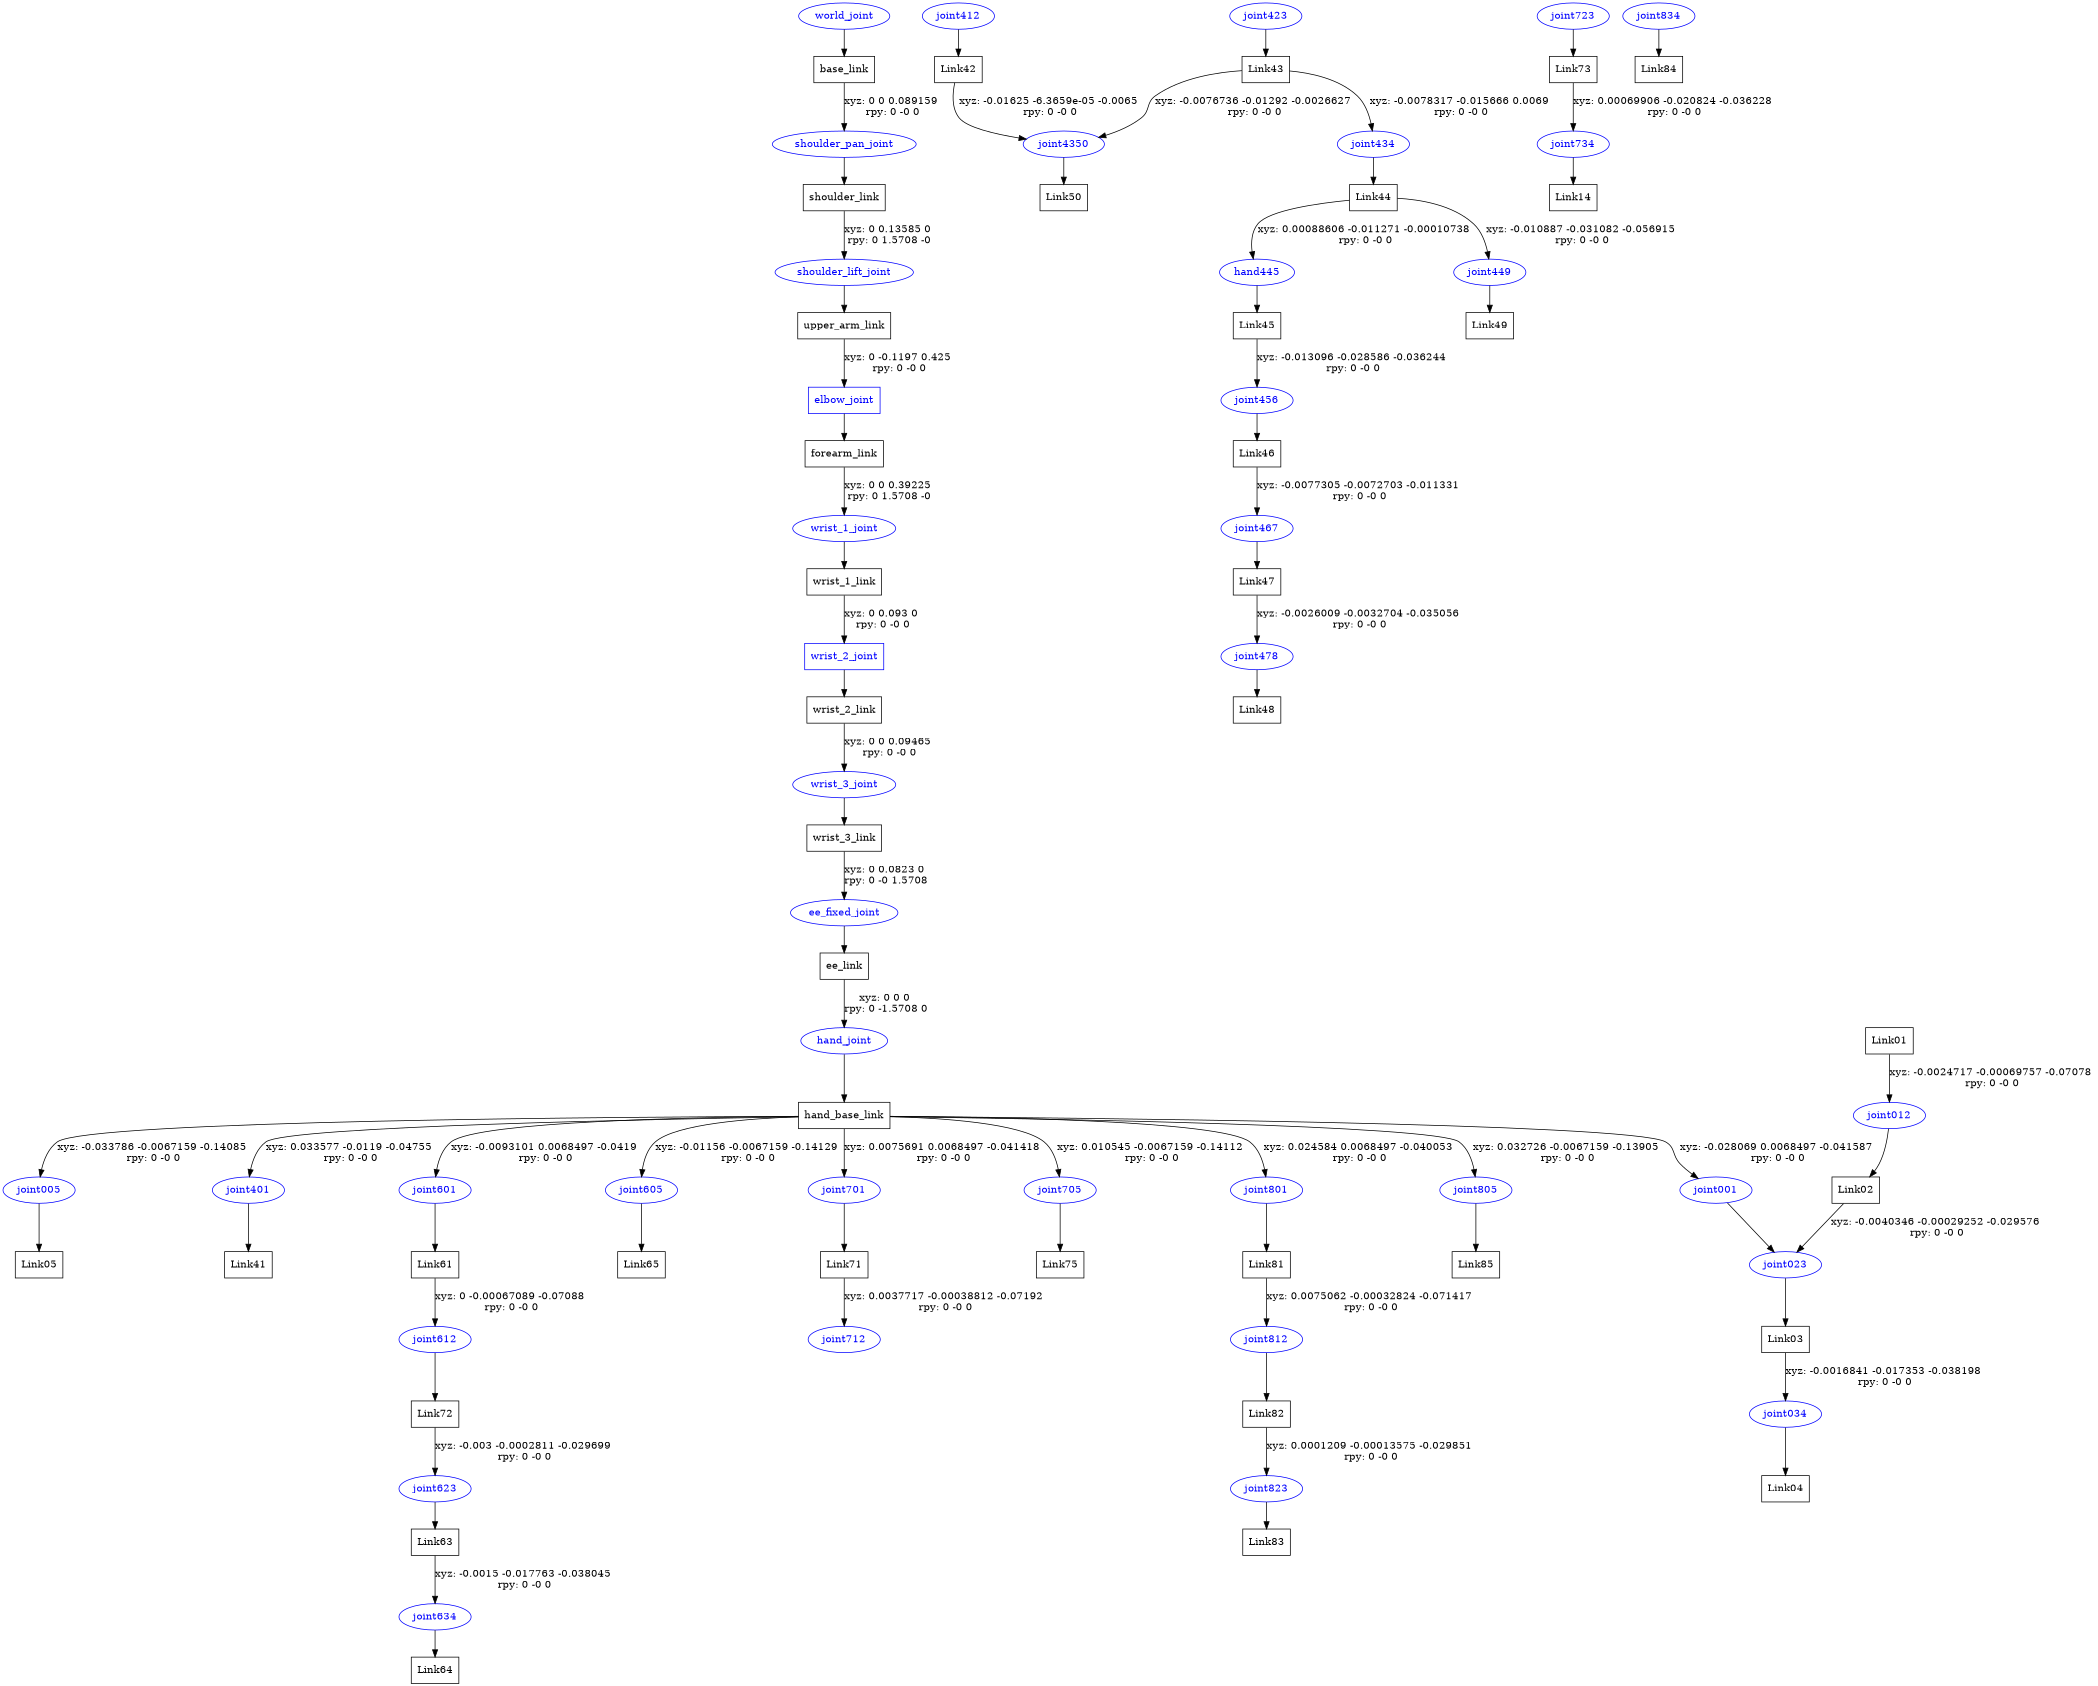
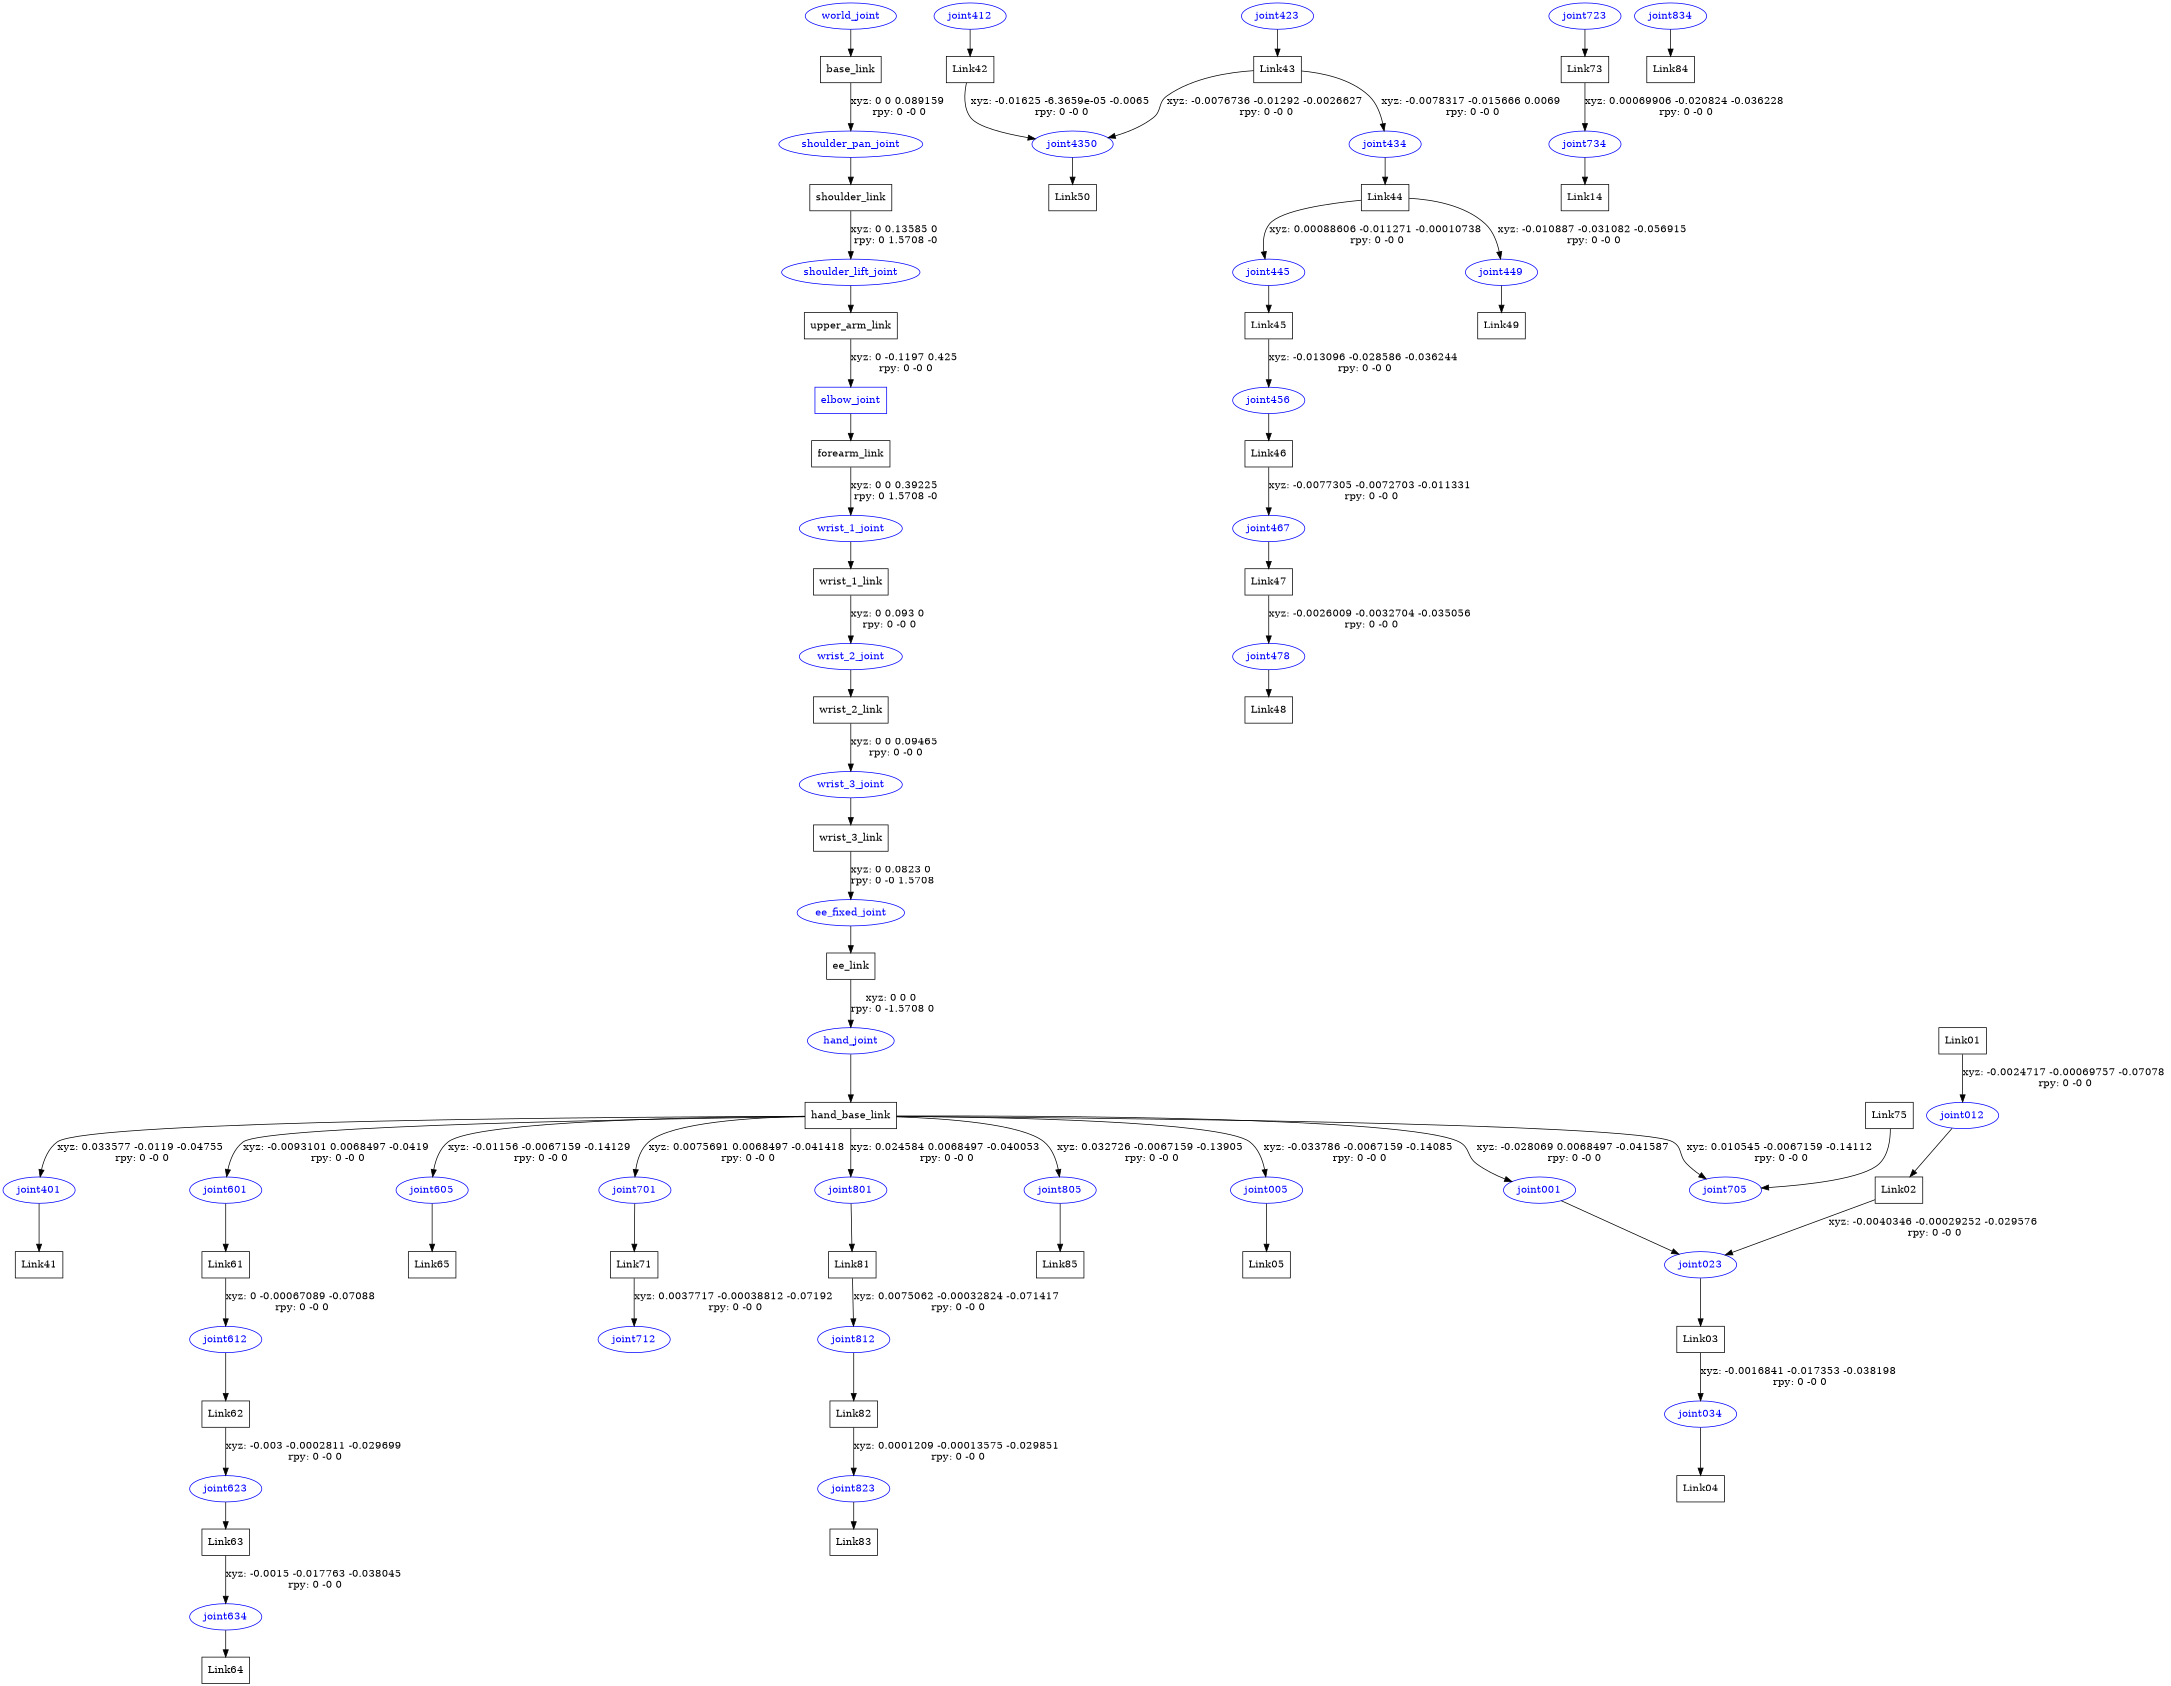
(1257, 272) -> (1269, 272)
(844, 657) -> (851, 657)
(1060, 1224) -> (1844, 1178)
(435, 1414) -> (226, 1414)
